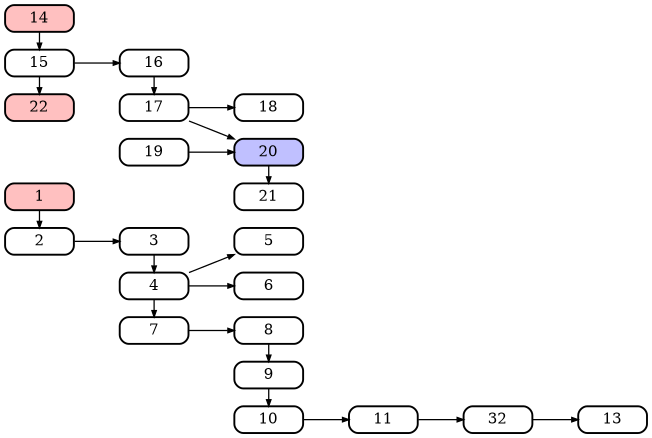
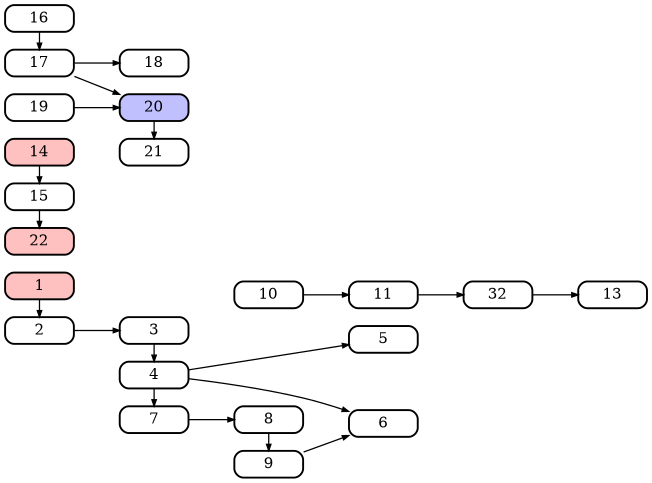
(94, 63) -> none
(269, 394) -> (323, 445)
